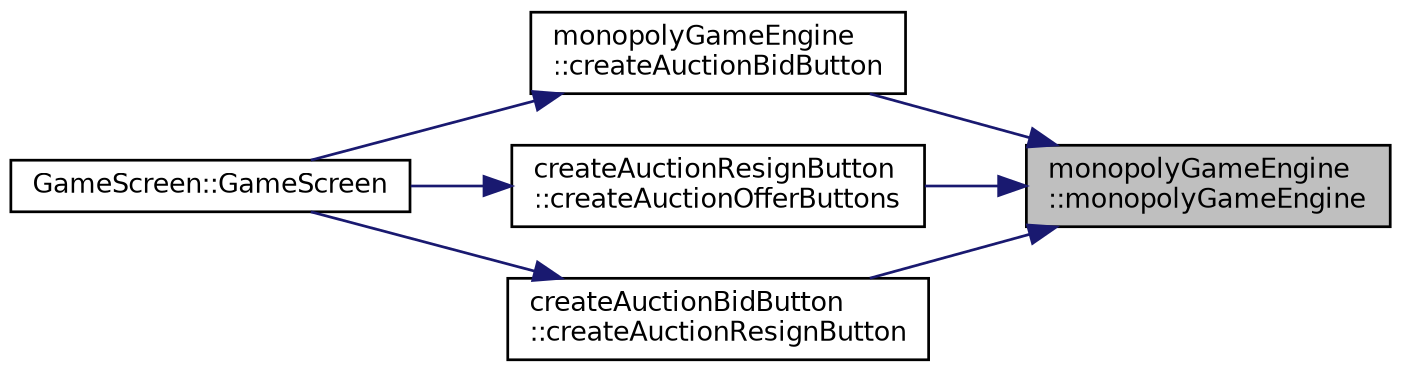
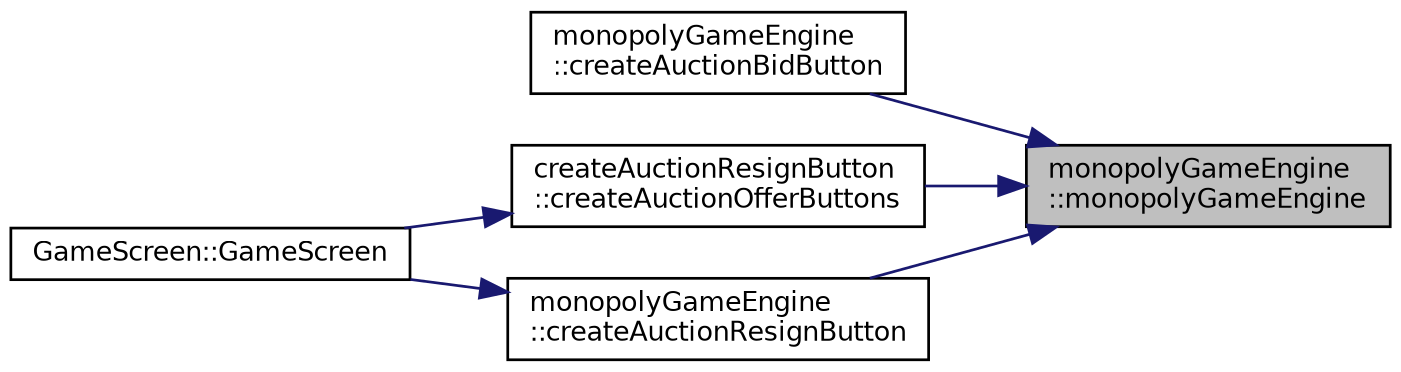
(423, 130) -> none
(718, 319) -> (718, 319)
